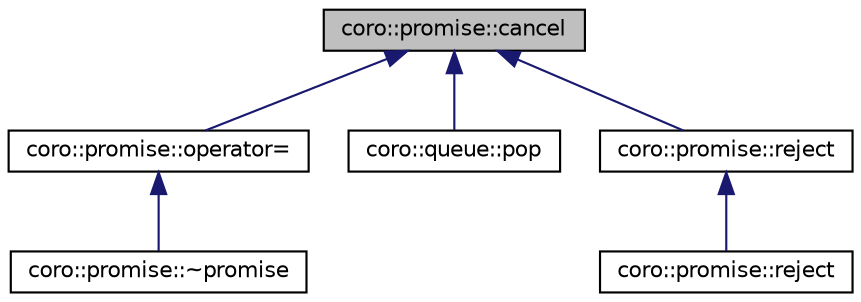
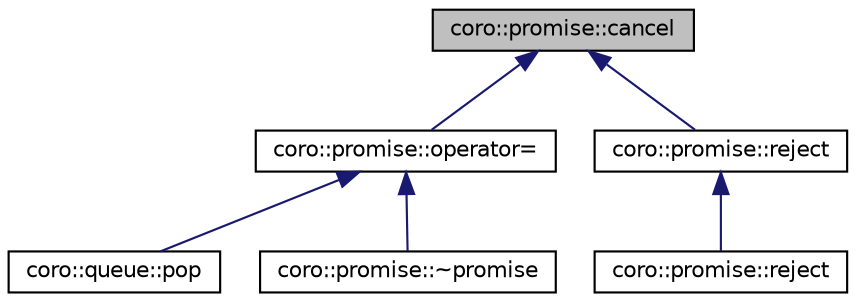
(454, 102) -> (250, 216)
